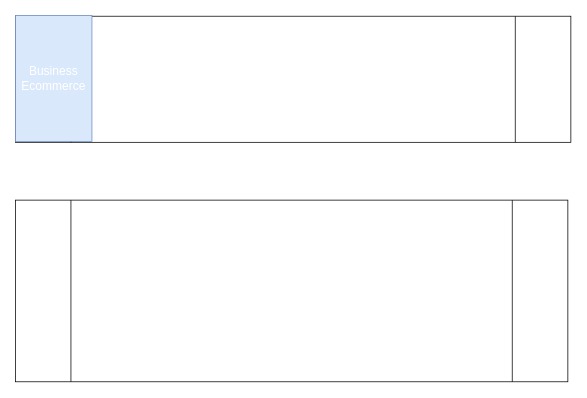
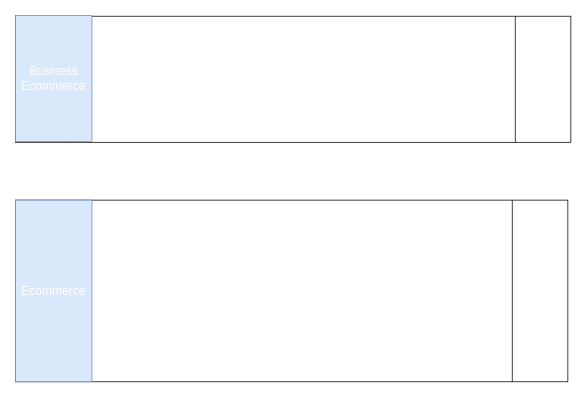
none -> (54, 291)
